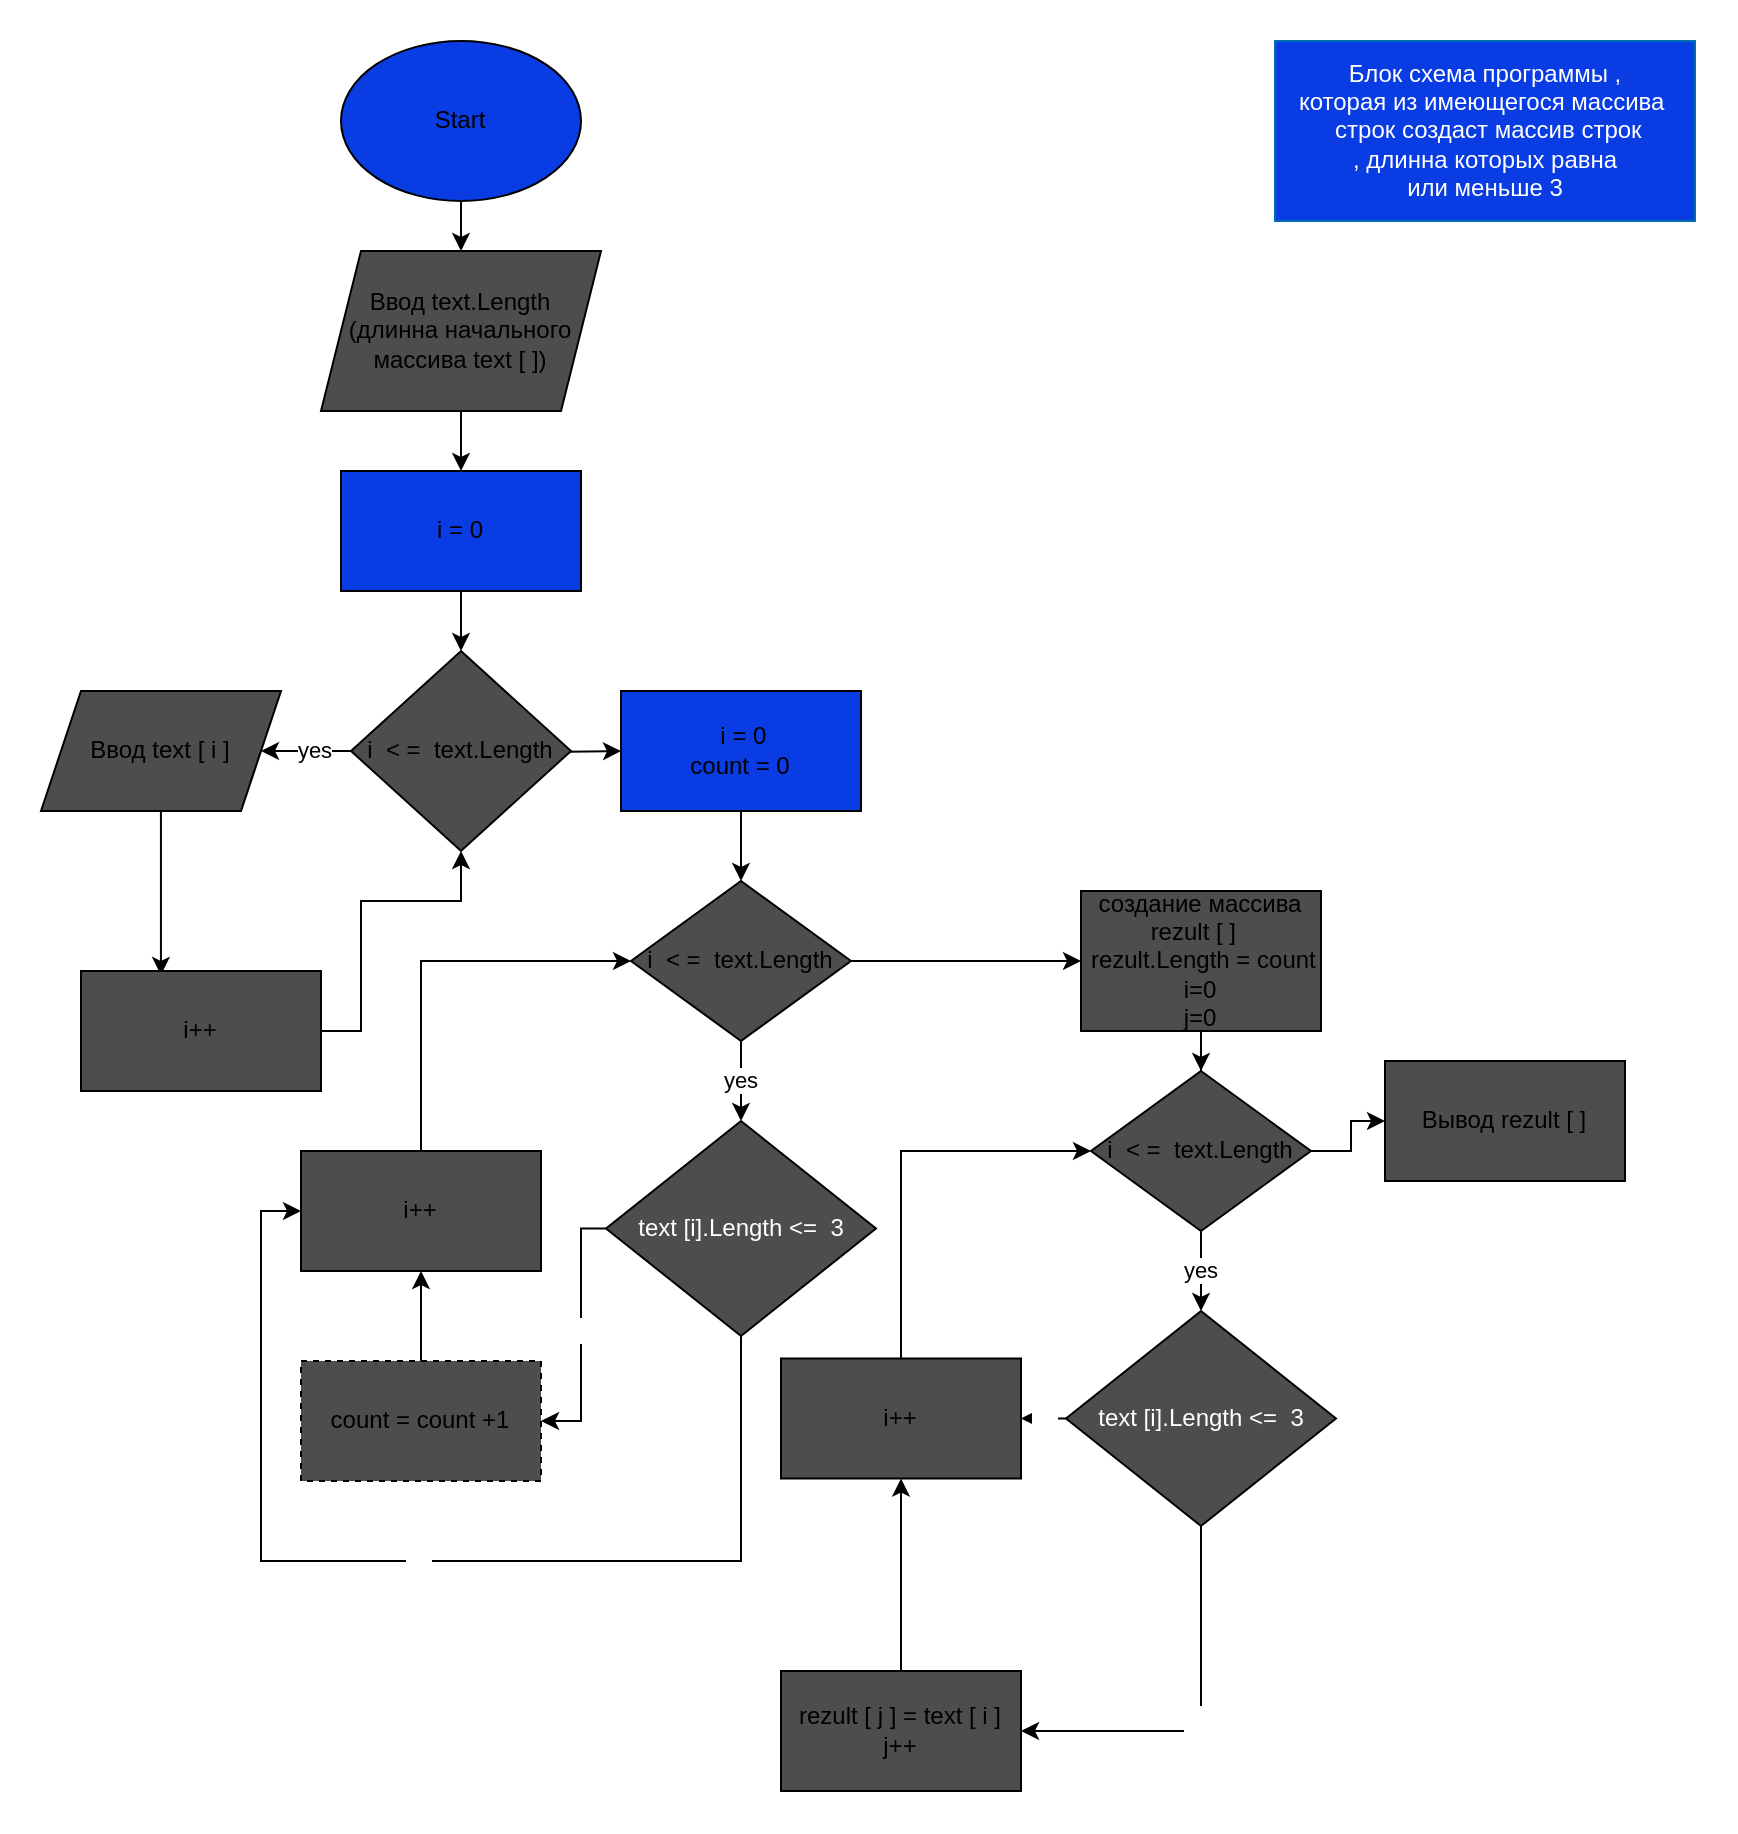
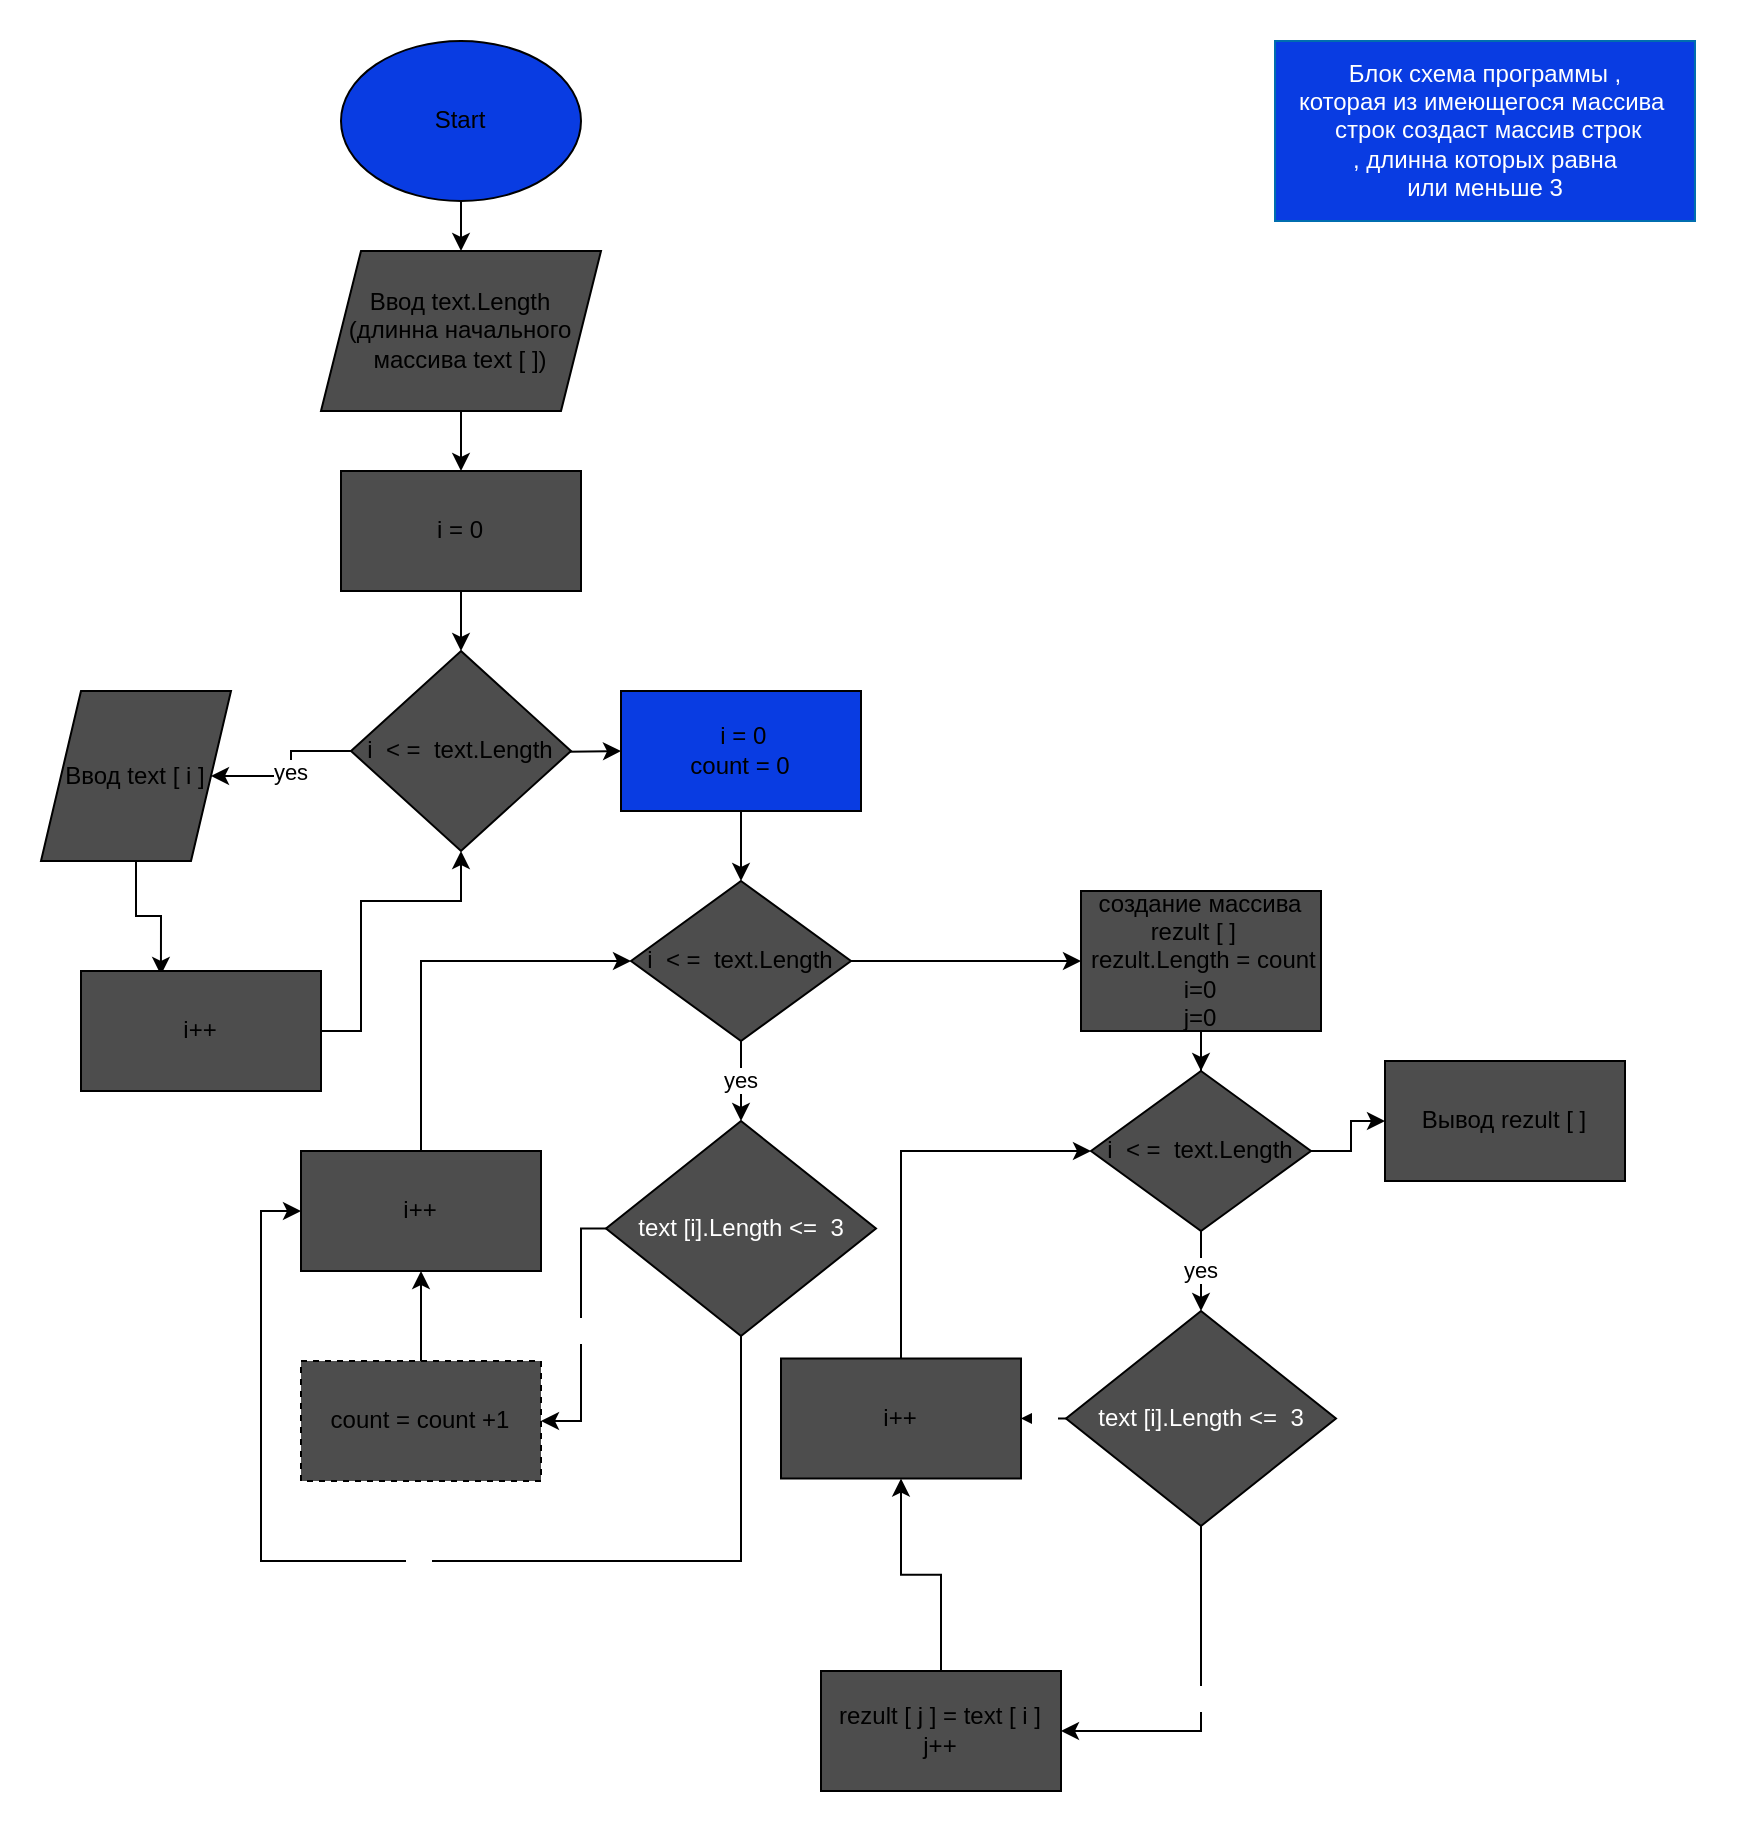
(461, 531) -> (461, 531)
(161, 751) -> (136, 776)
(901, 1731) -> (941, 1731)
